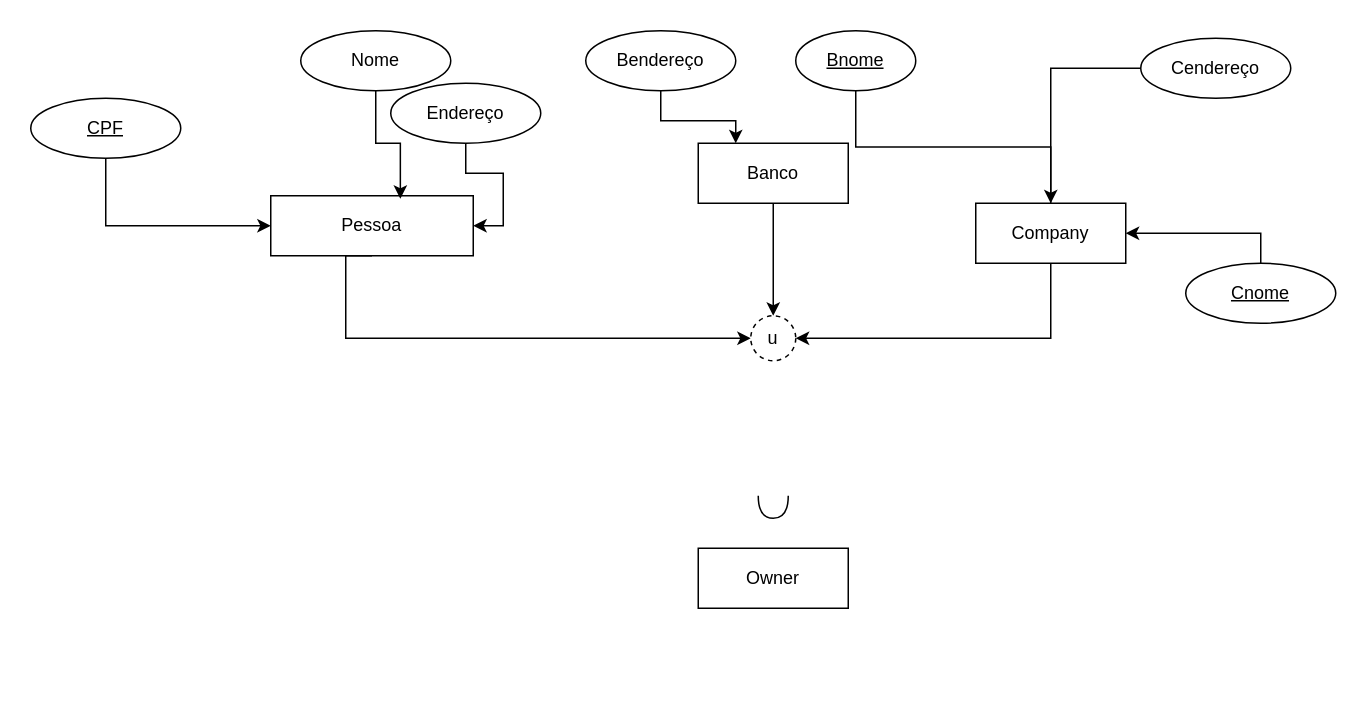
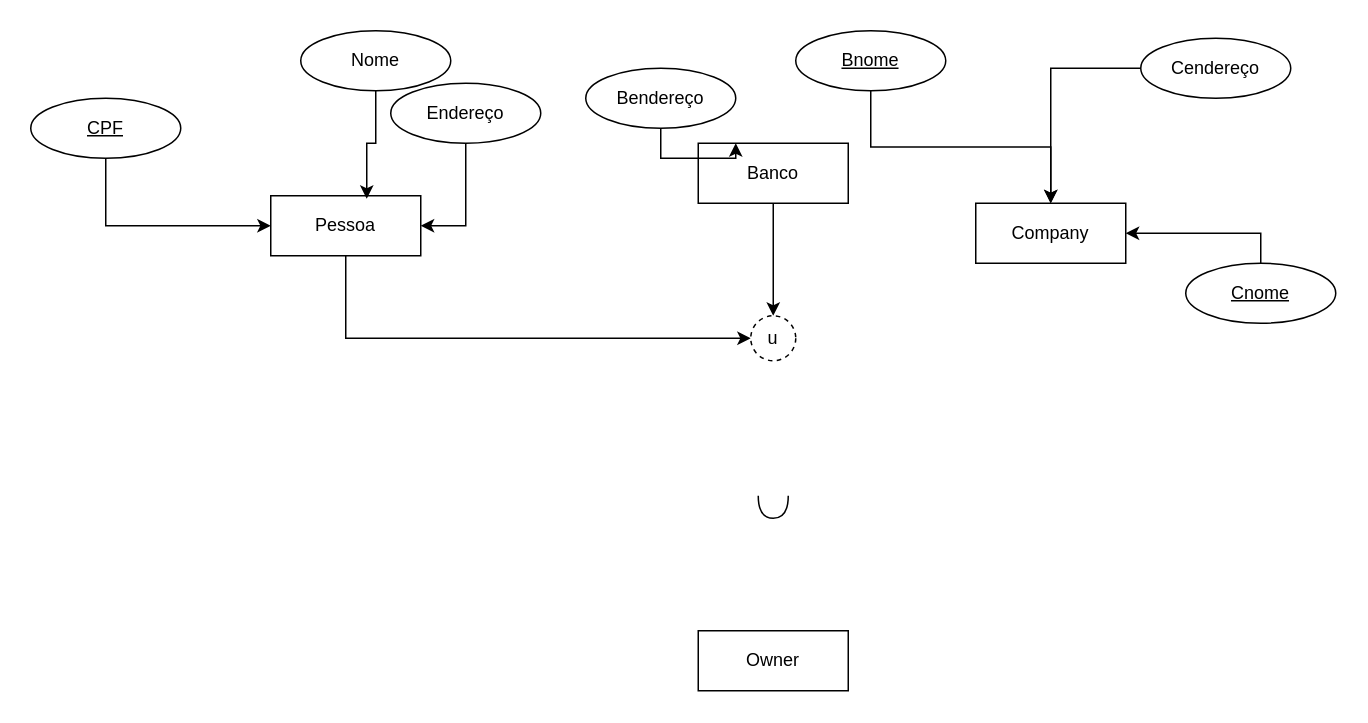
(661, 61) -> (661, 98)
(856, 61) -> (871, 61)
(1051, 198) -> (1051, 194)
(372, 226) -> (346, 226)
(966, 338) -> none
(773, 578) -> (773, 661)
